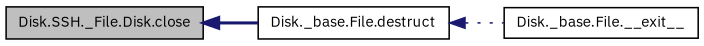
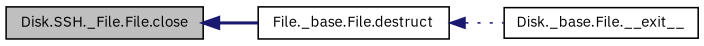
(105, 23) -> (105, 23)
(354, 23) -> (354, 23)
